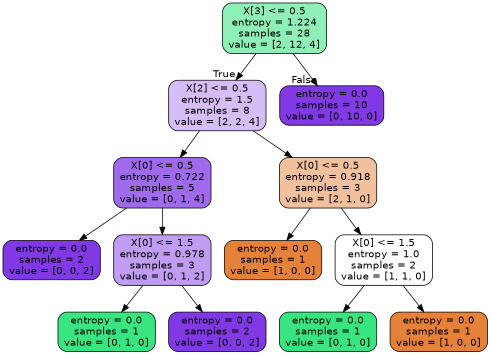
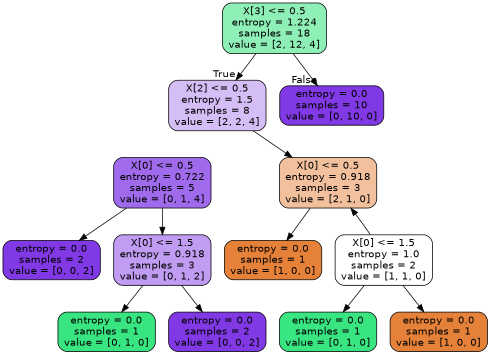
(275, 28) -> (275, 28)
(192, 141) -> none
(349, 218) -> (363, 224)
(162, 260) -> (162, 260)
